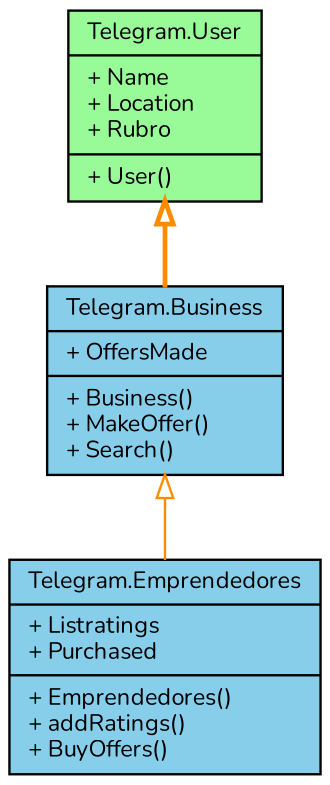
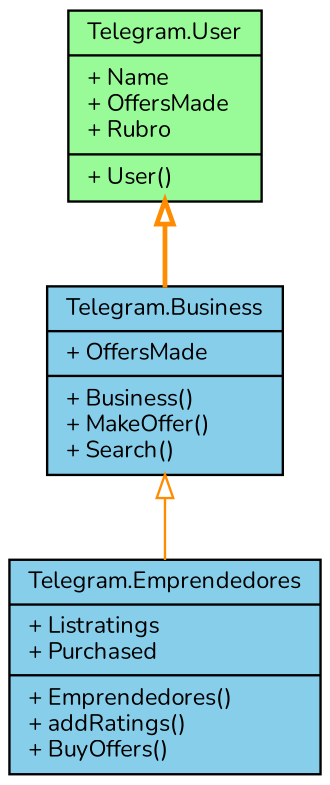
(141, 104) -> (159, 104)
